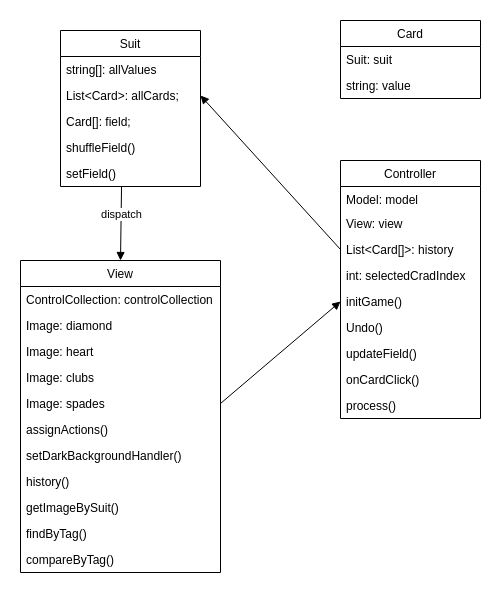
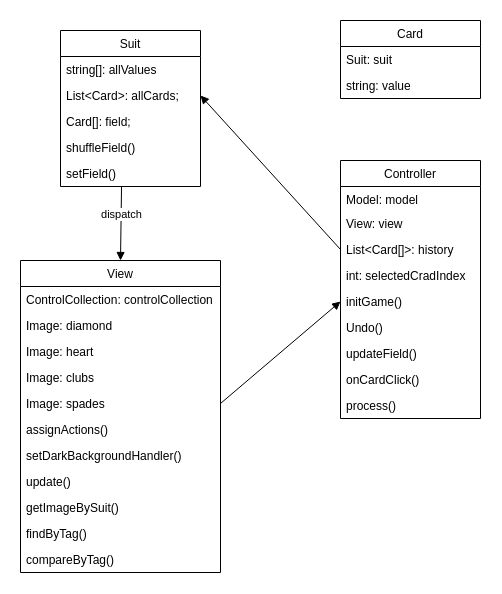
(55, 482) -> (53, 482)
